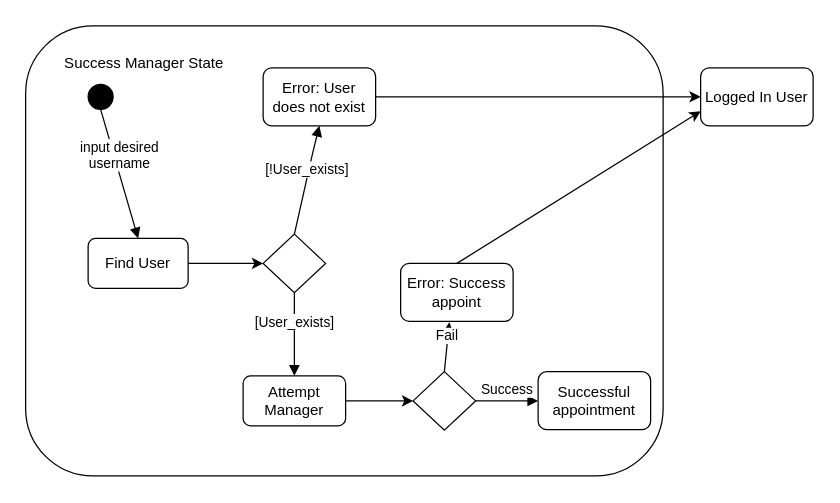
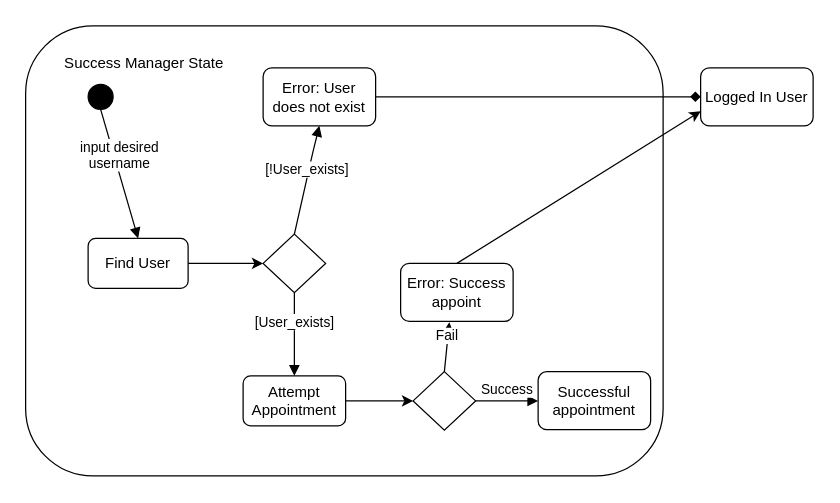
(691, 97) -> (690, 97)
(294, 401) -> (294, 401)
